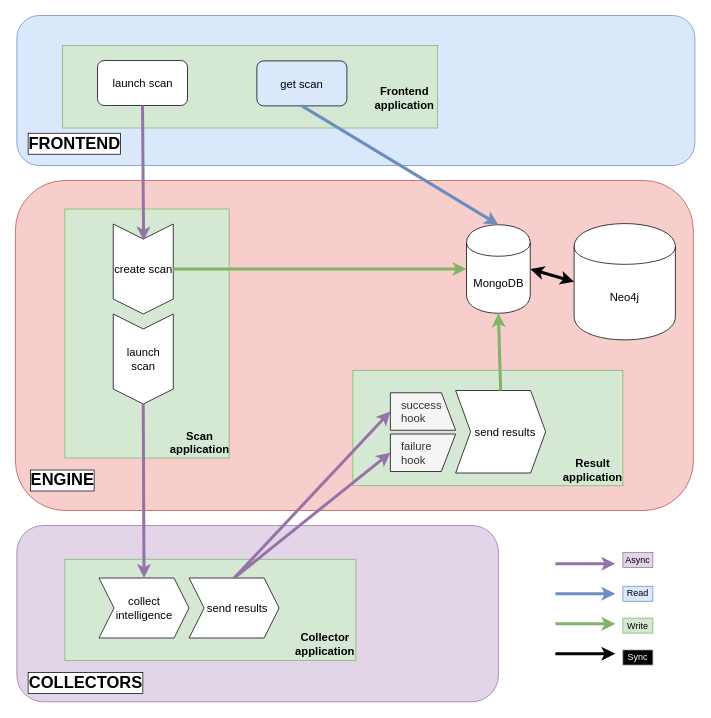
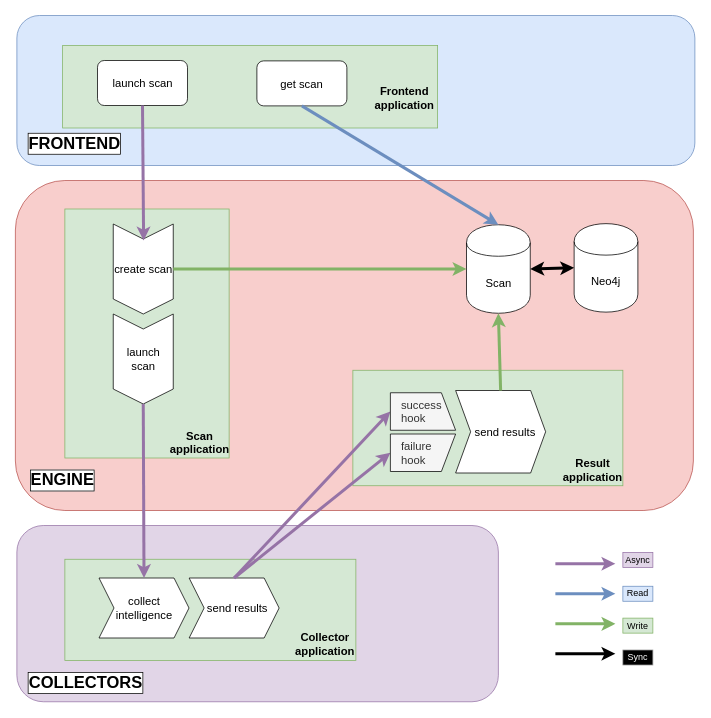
(302, 83) -> (302, 83)
(499, 282) -> (499, 282)
(625, 282) -> (606, 268)
